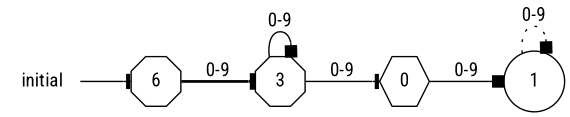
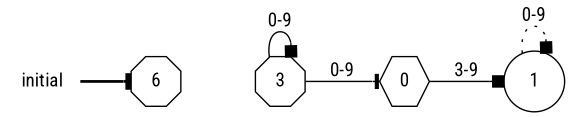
(467, 71) -> (467, 71)
(102, 81) -> (102, 81)
(215, 81) -> none
